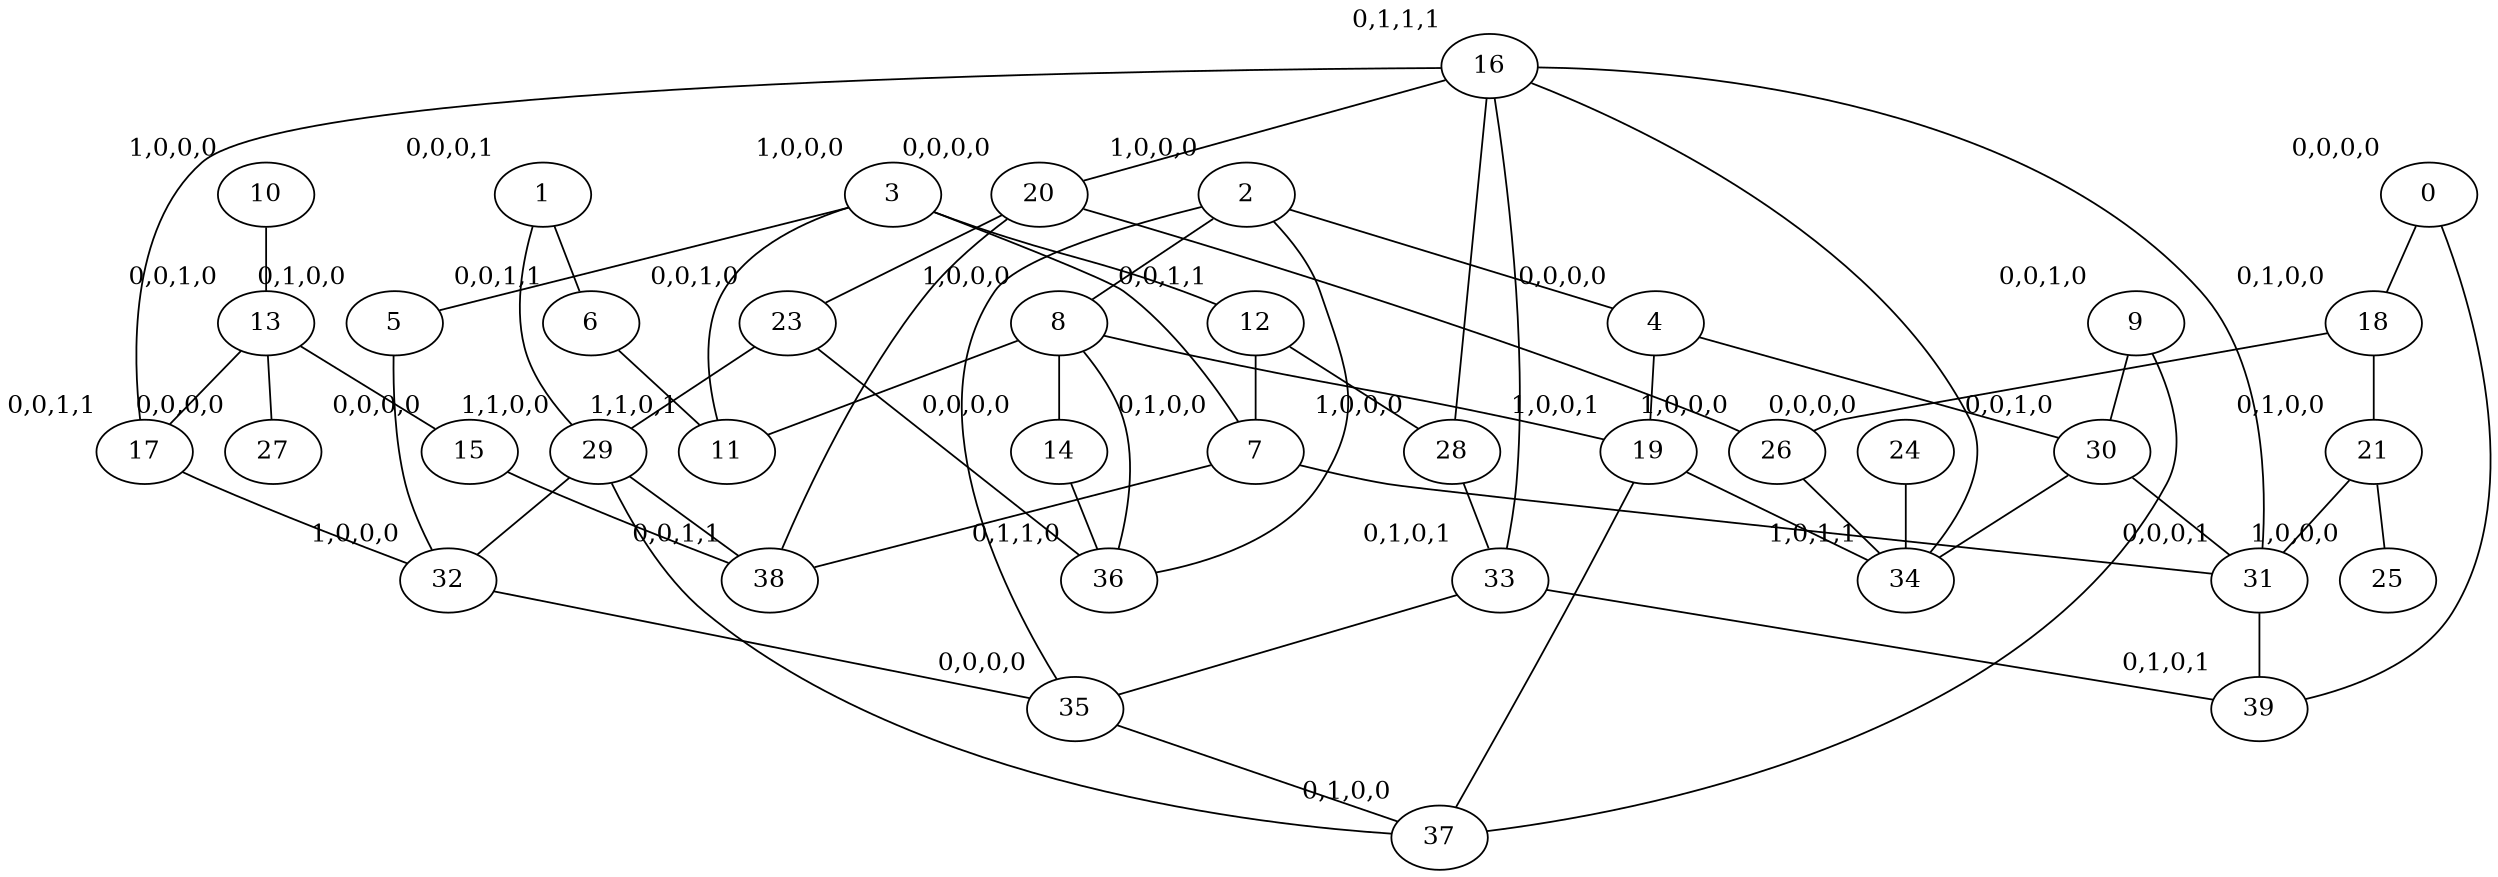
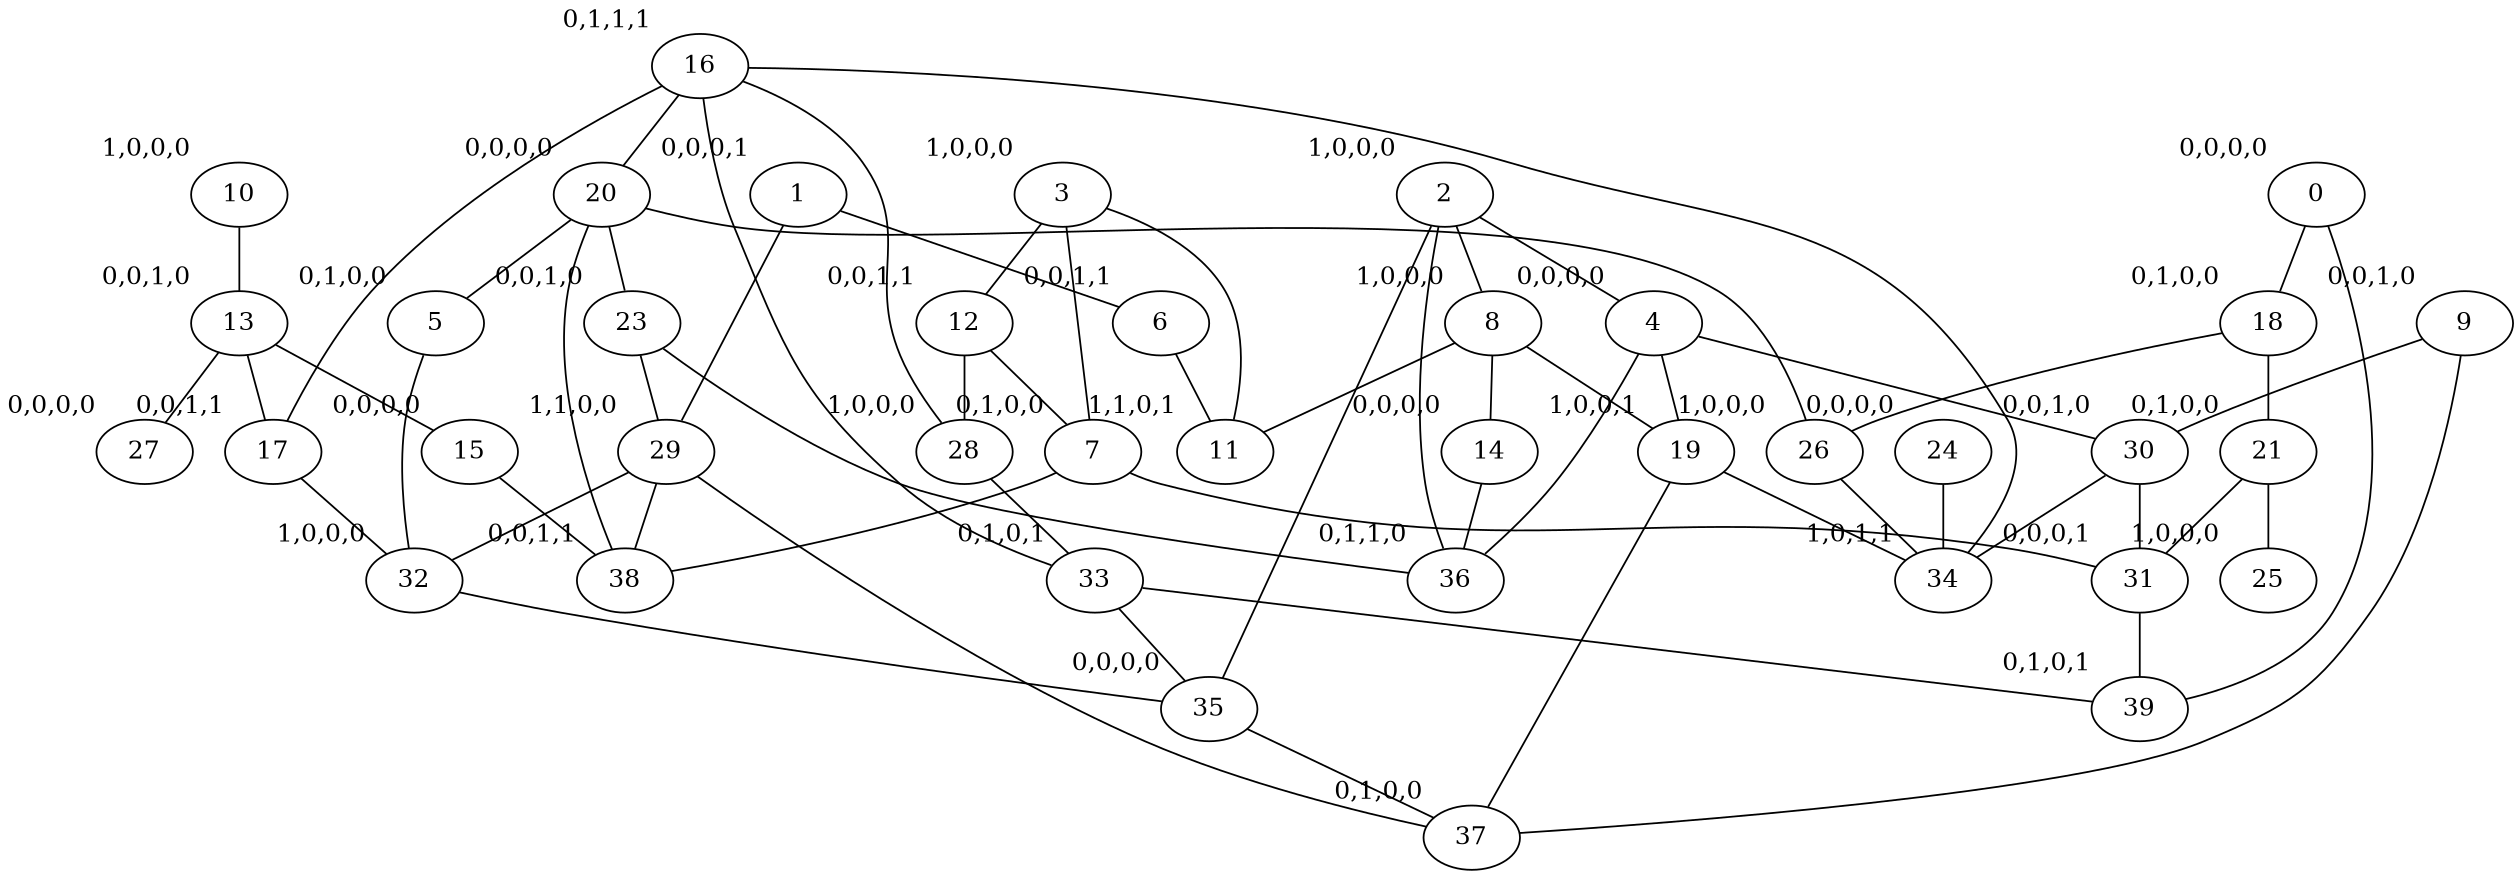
(2019, 164) -> none
(644, 259) -> (519, 259)
(1128, 445) -> (1571, 461)
